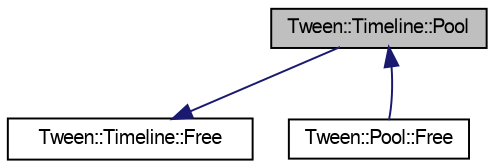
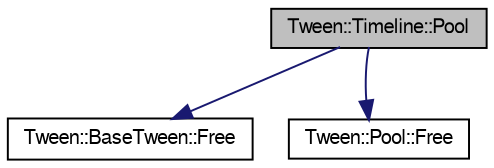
(392, 94) -> (366, 74)
(130, 139) -> (130, 139)
